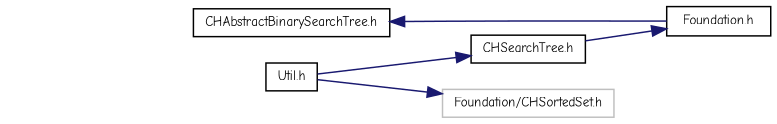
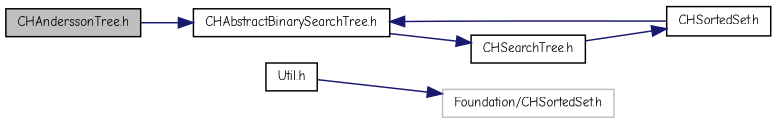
(719, 21) -> (719, 21)
none -> (73, 23)
(387, 66) -> (423, 37)
